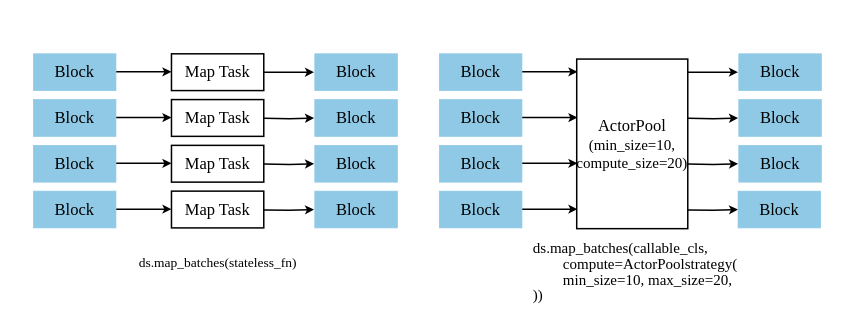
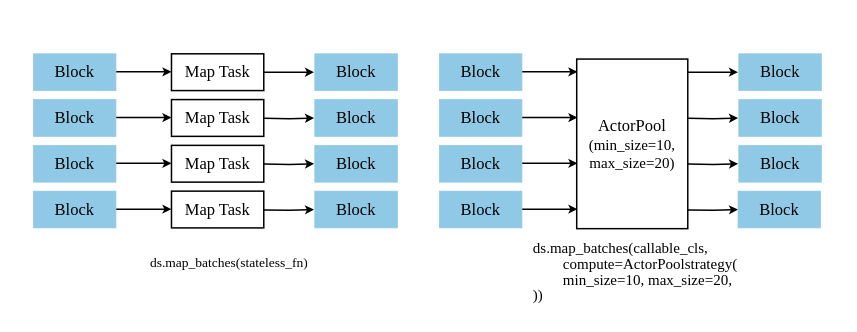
(632, 144) -> (632, 144)
(218, 262) -> (229, 262)
